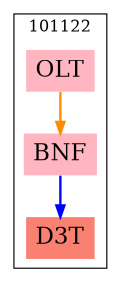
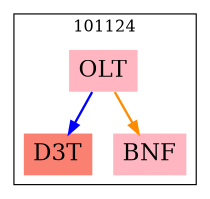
(60, 27) -> (105, 27)
(60, 191) -> (84, 108)
